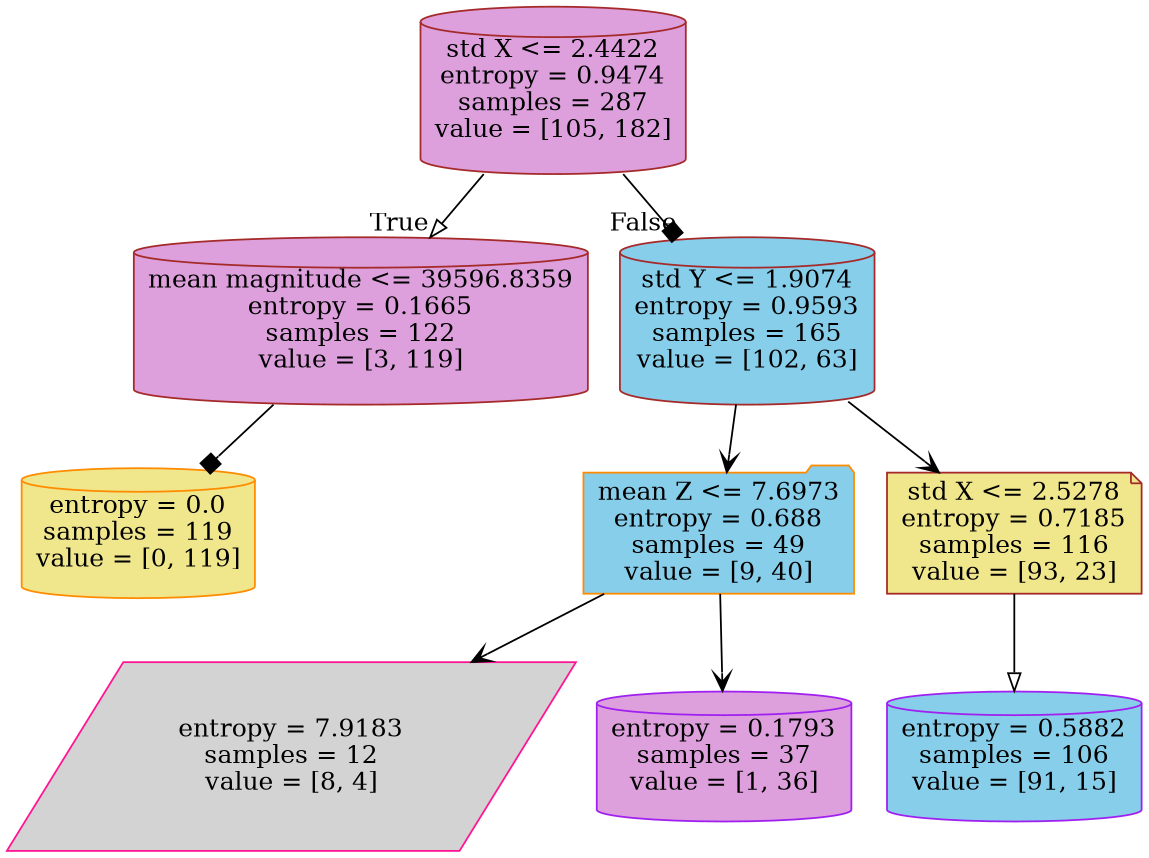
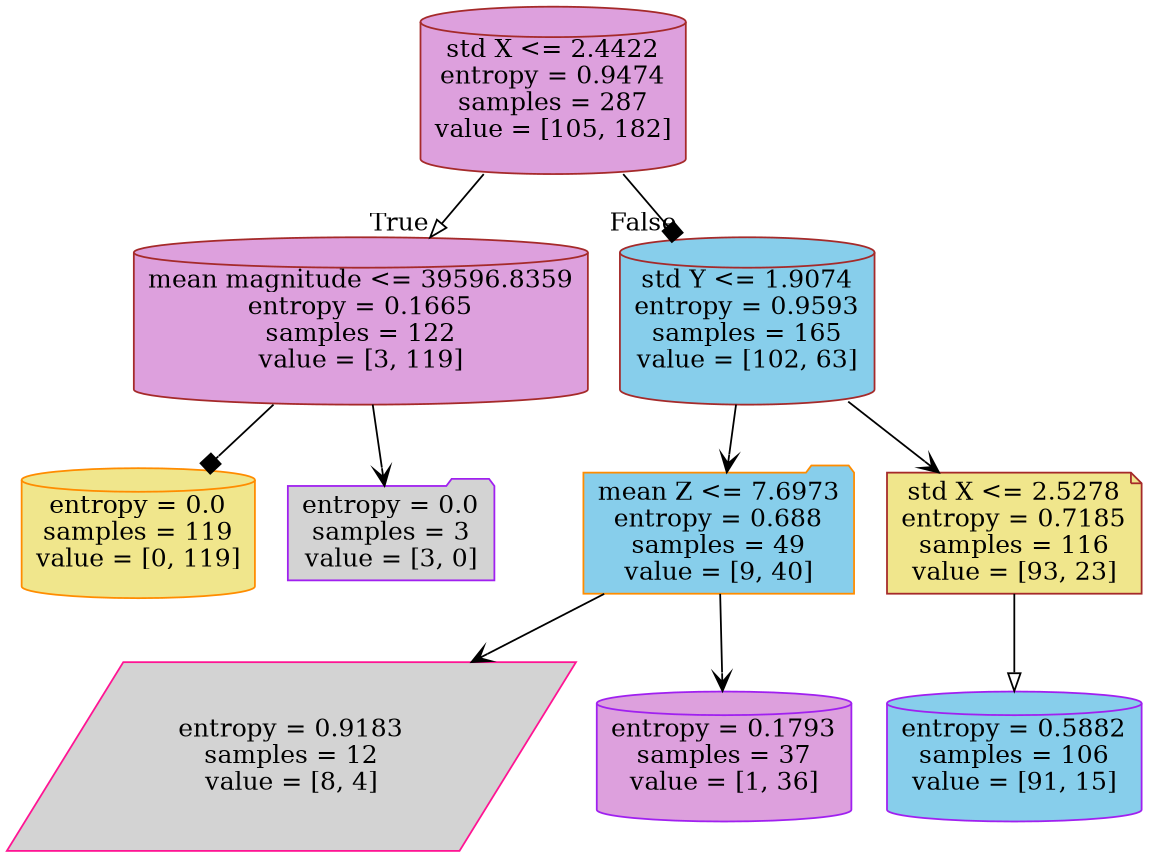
none -> (391, 533)
(291, 757) -> (291, 757)
